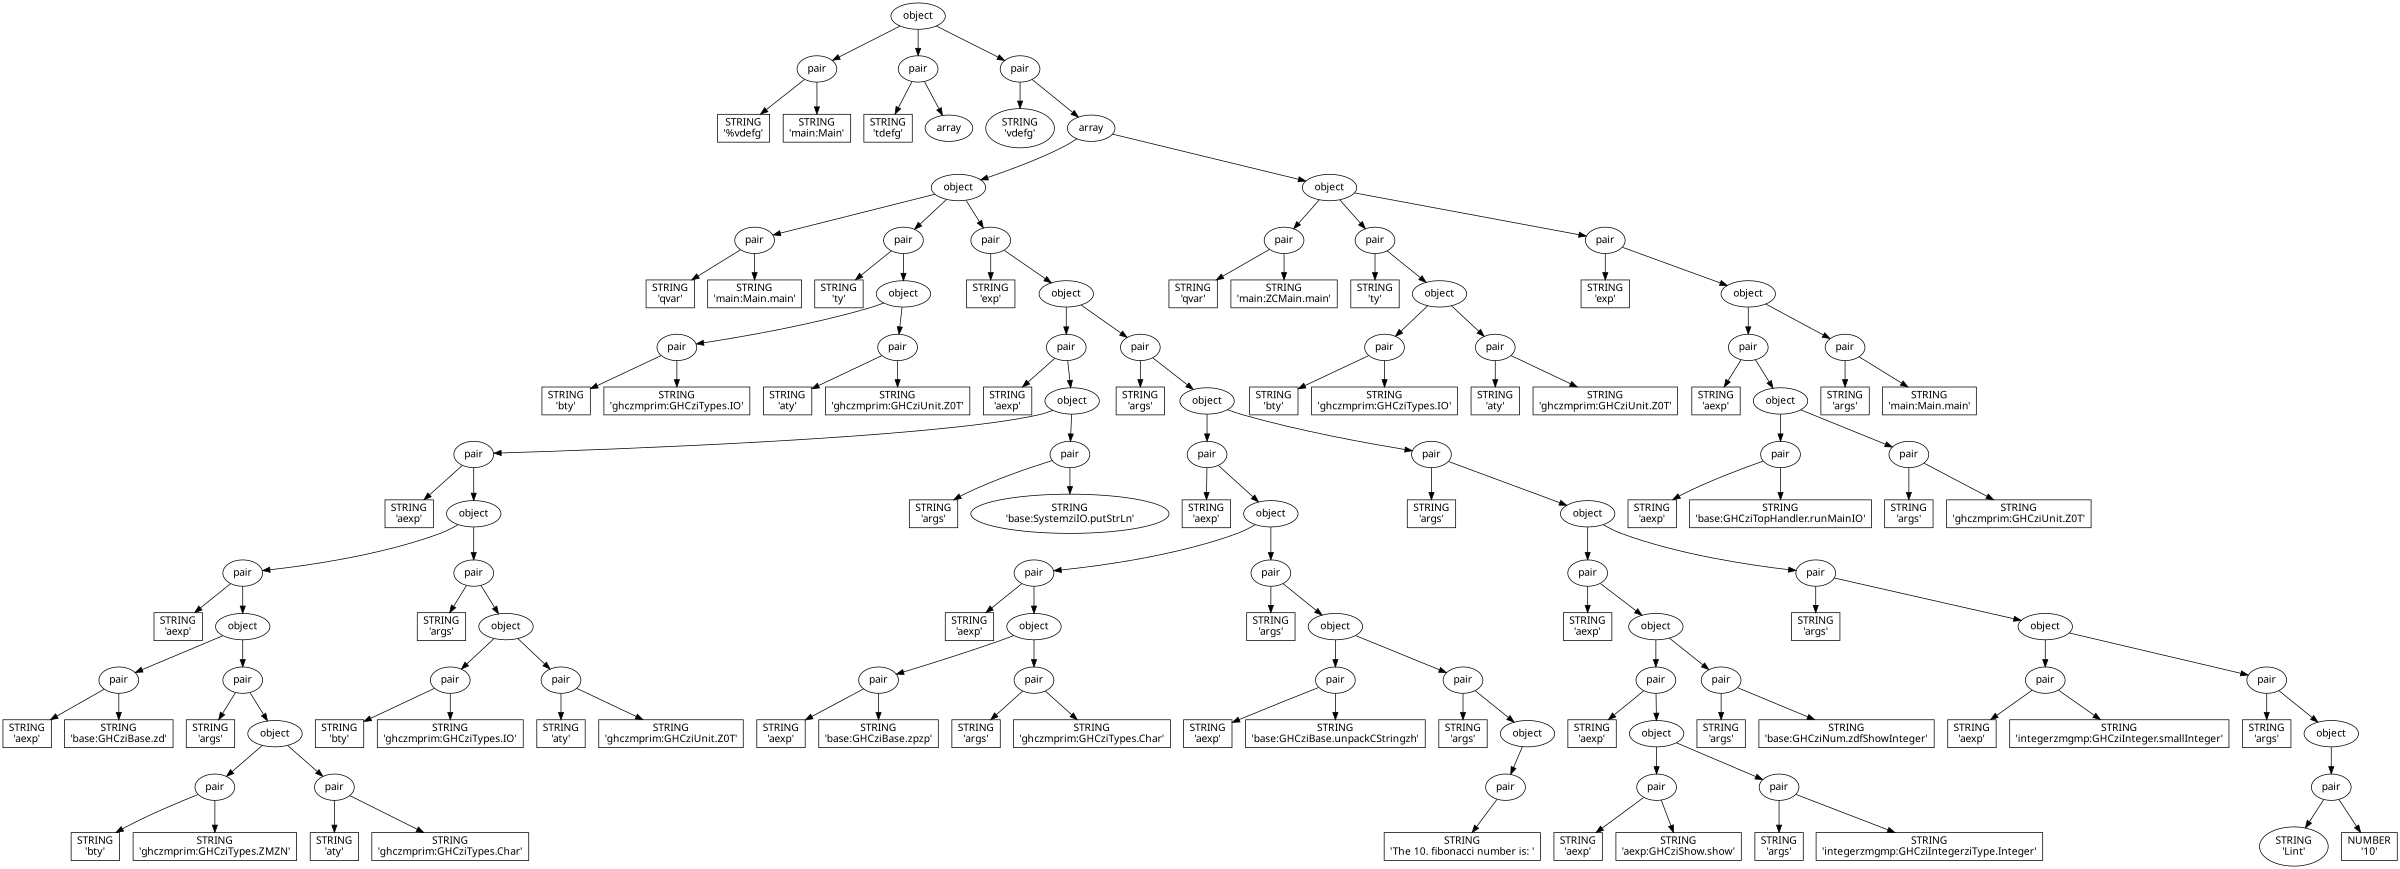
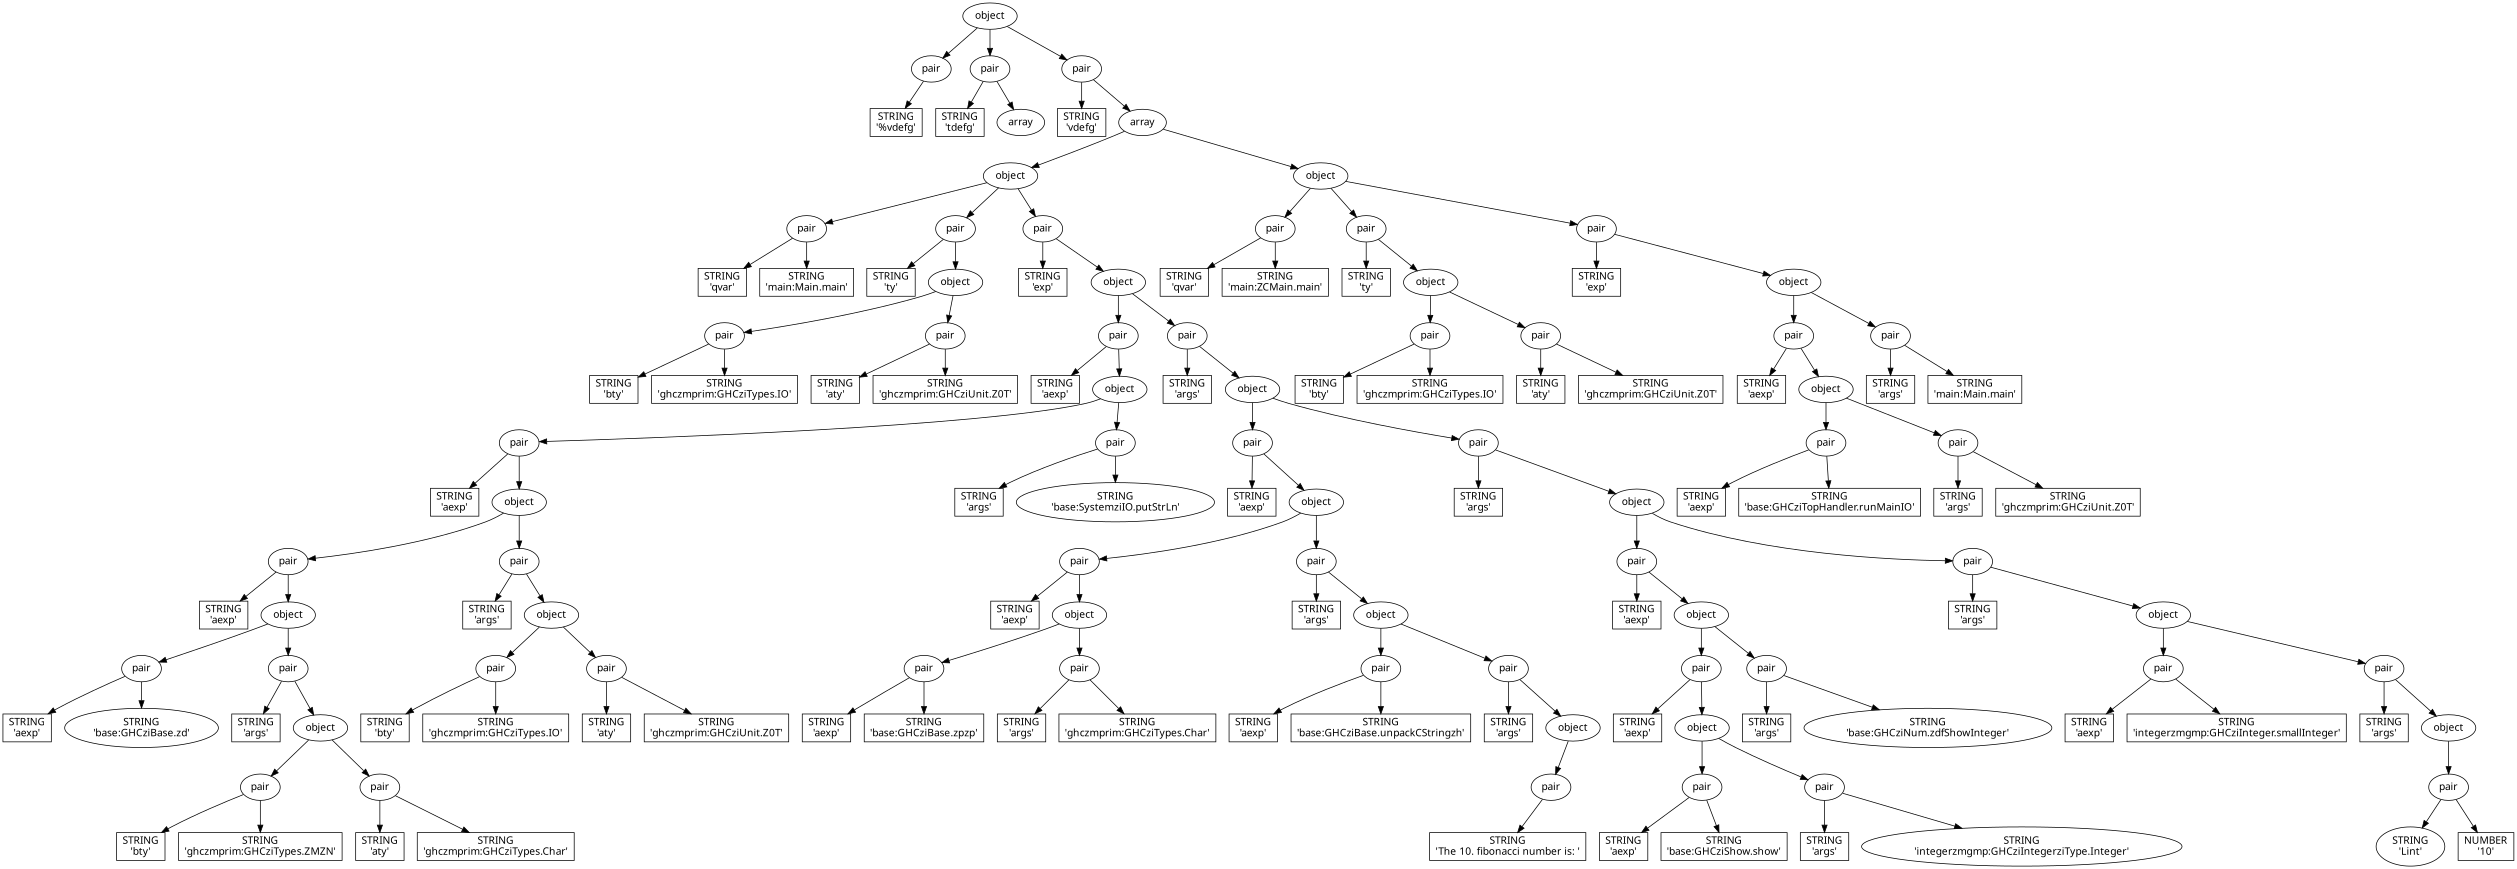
(817, 128) -> none
(1020, 128) -> (1082, 122)
(119, 734) -> (142, 728)
(1847, 734) -> (1928, 728)
(1679, 847) -> (1724, 847)
(1929, 847) -> (2022, 847)
